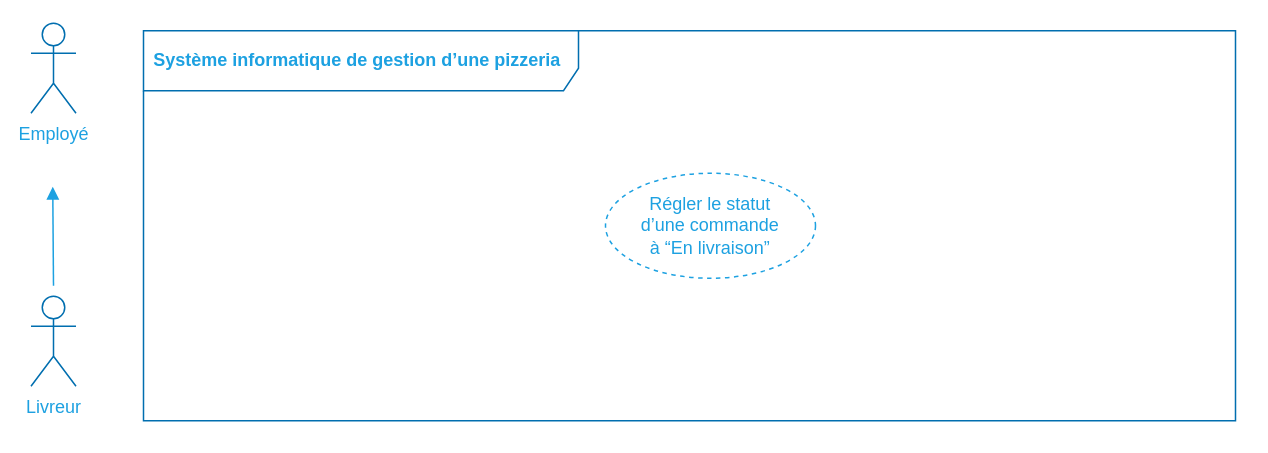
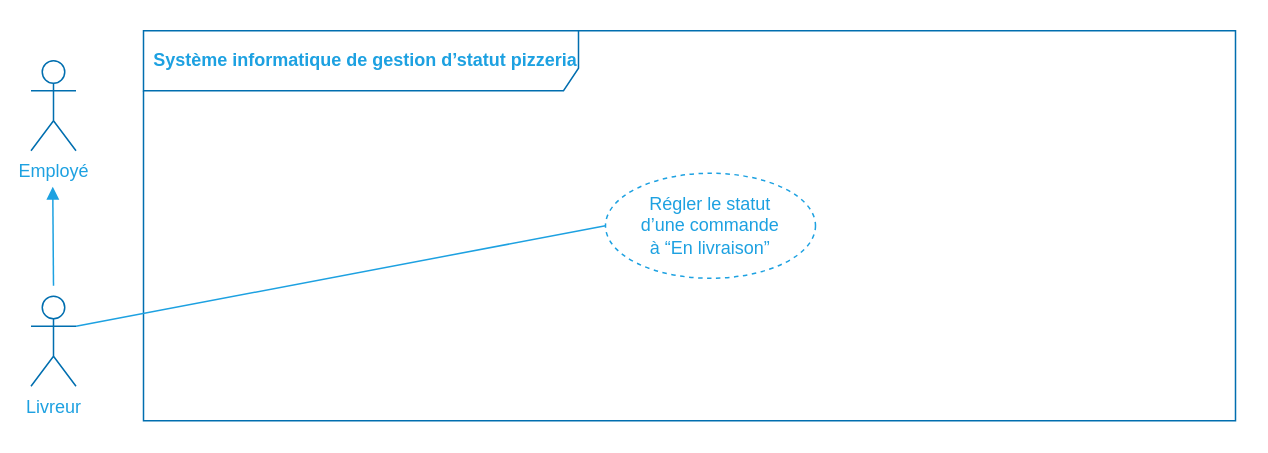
(362, 61) -> (366, 61)
(53, 68) -> (53, 106)
none -> (341, 276)
